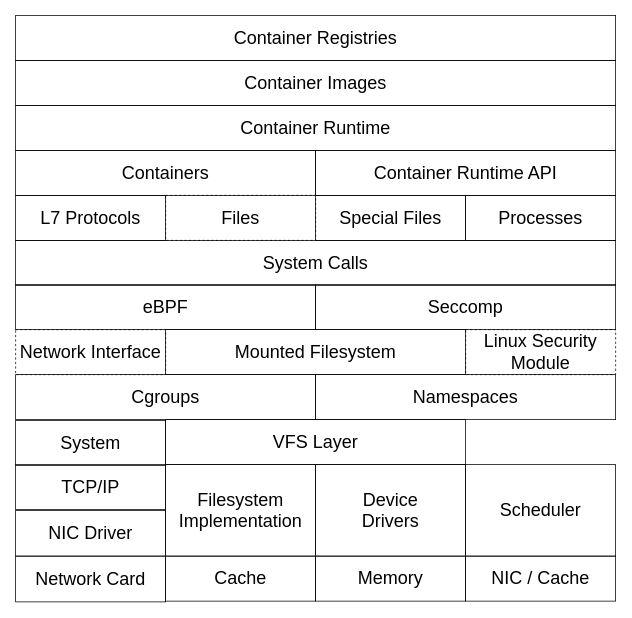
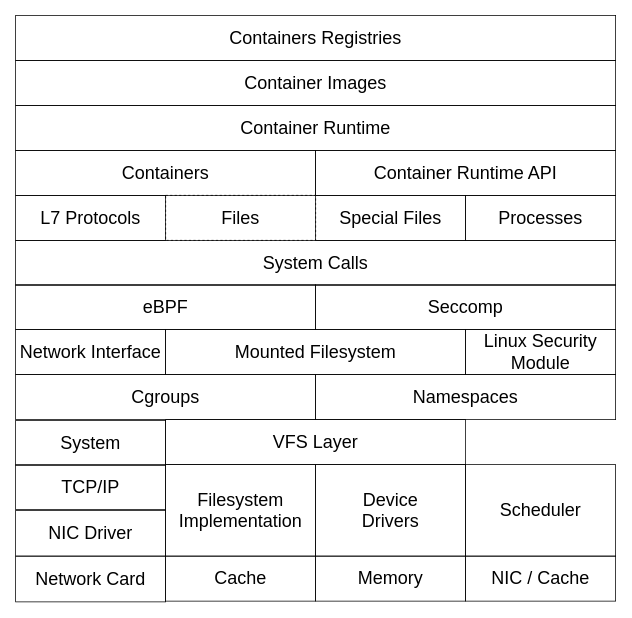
(315, 38) -> (315, 38)
(90, 352) -> (90, 352)
(540, 352) -> (540, 352)
